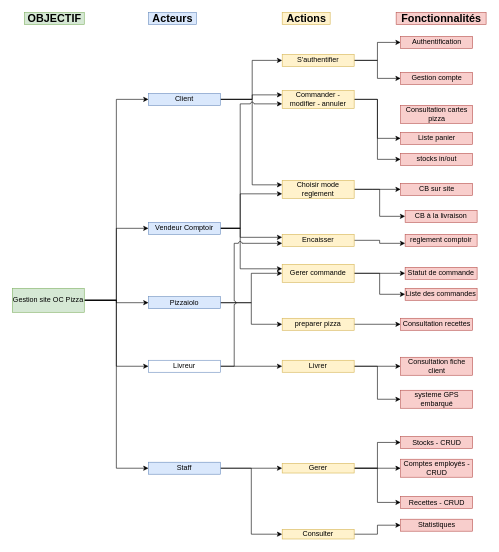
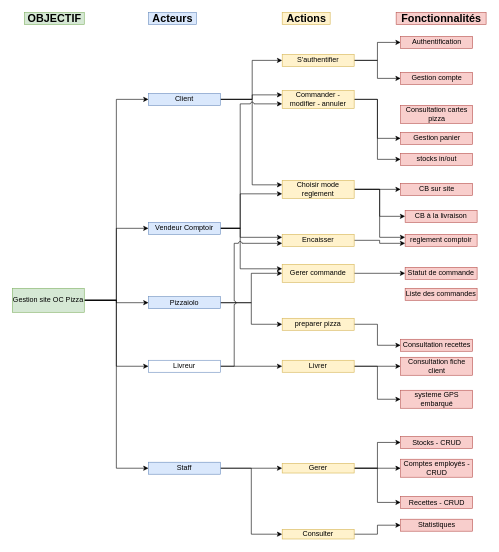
(437, 138) -> (437, 138)
none -> (380, 228)
(380, 285) -> none
(437, 324) -> (437, 345)
